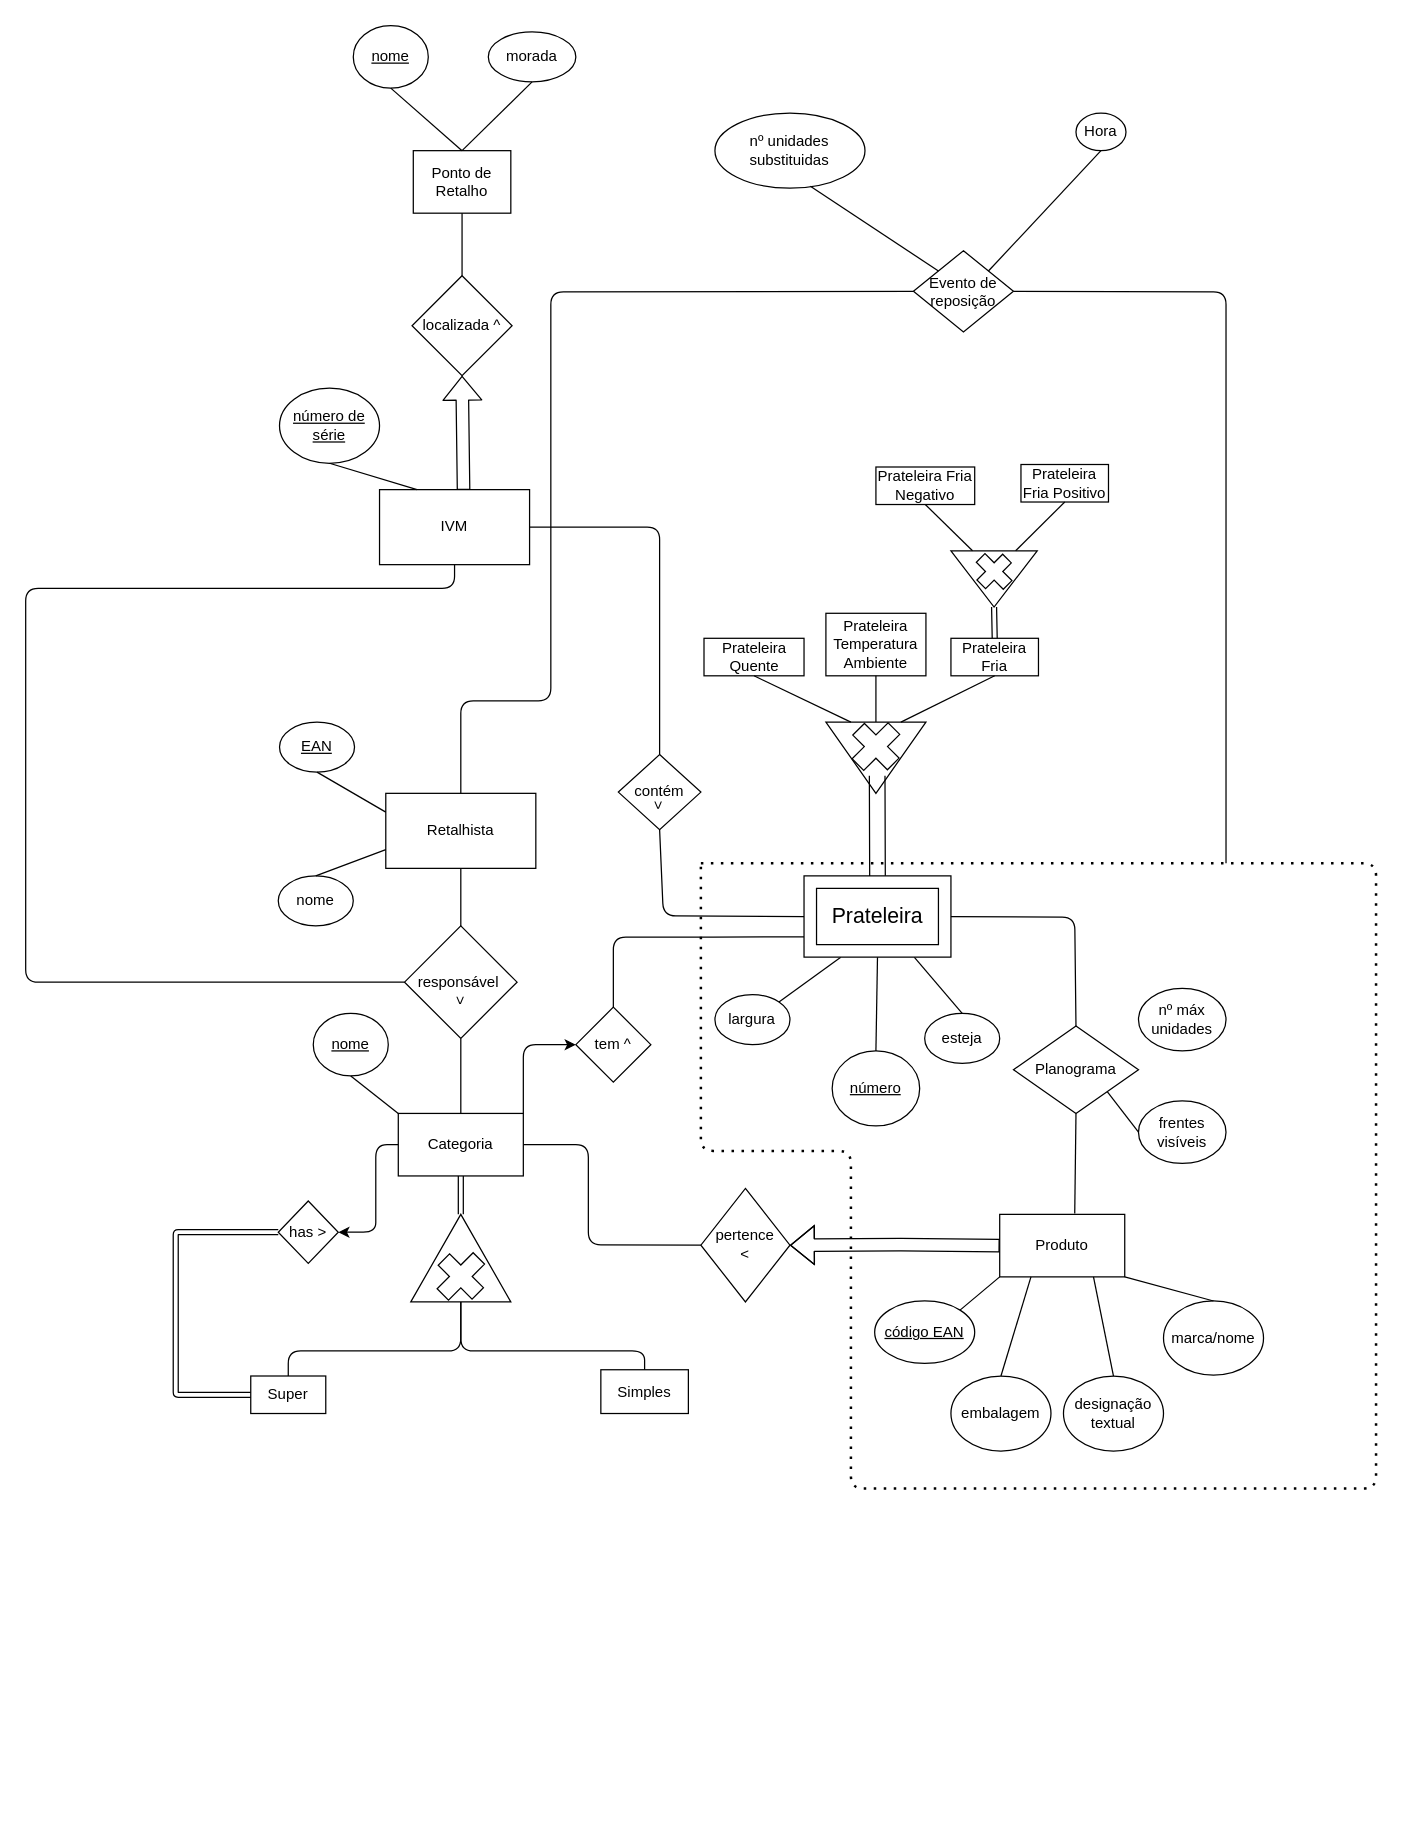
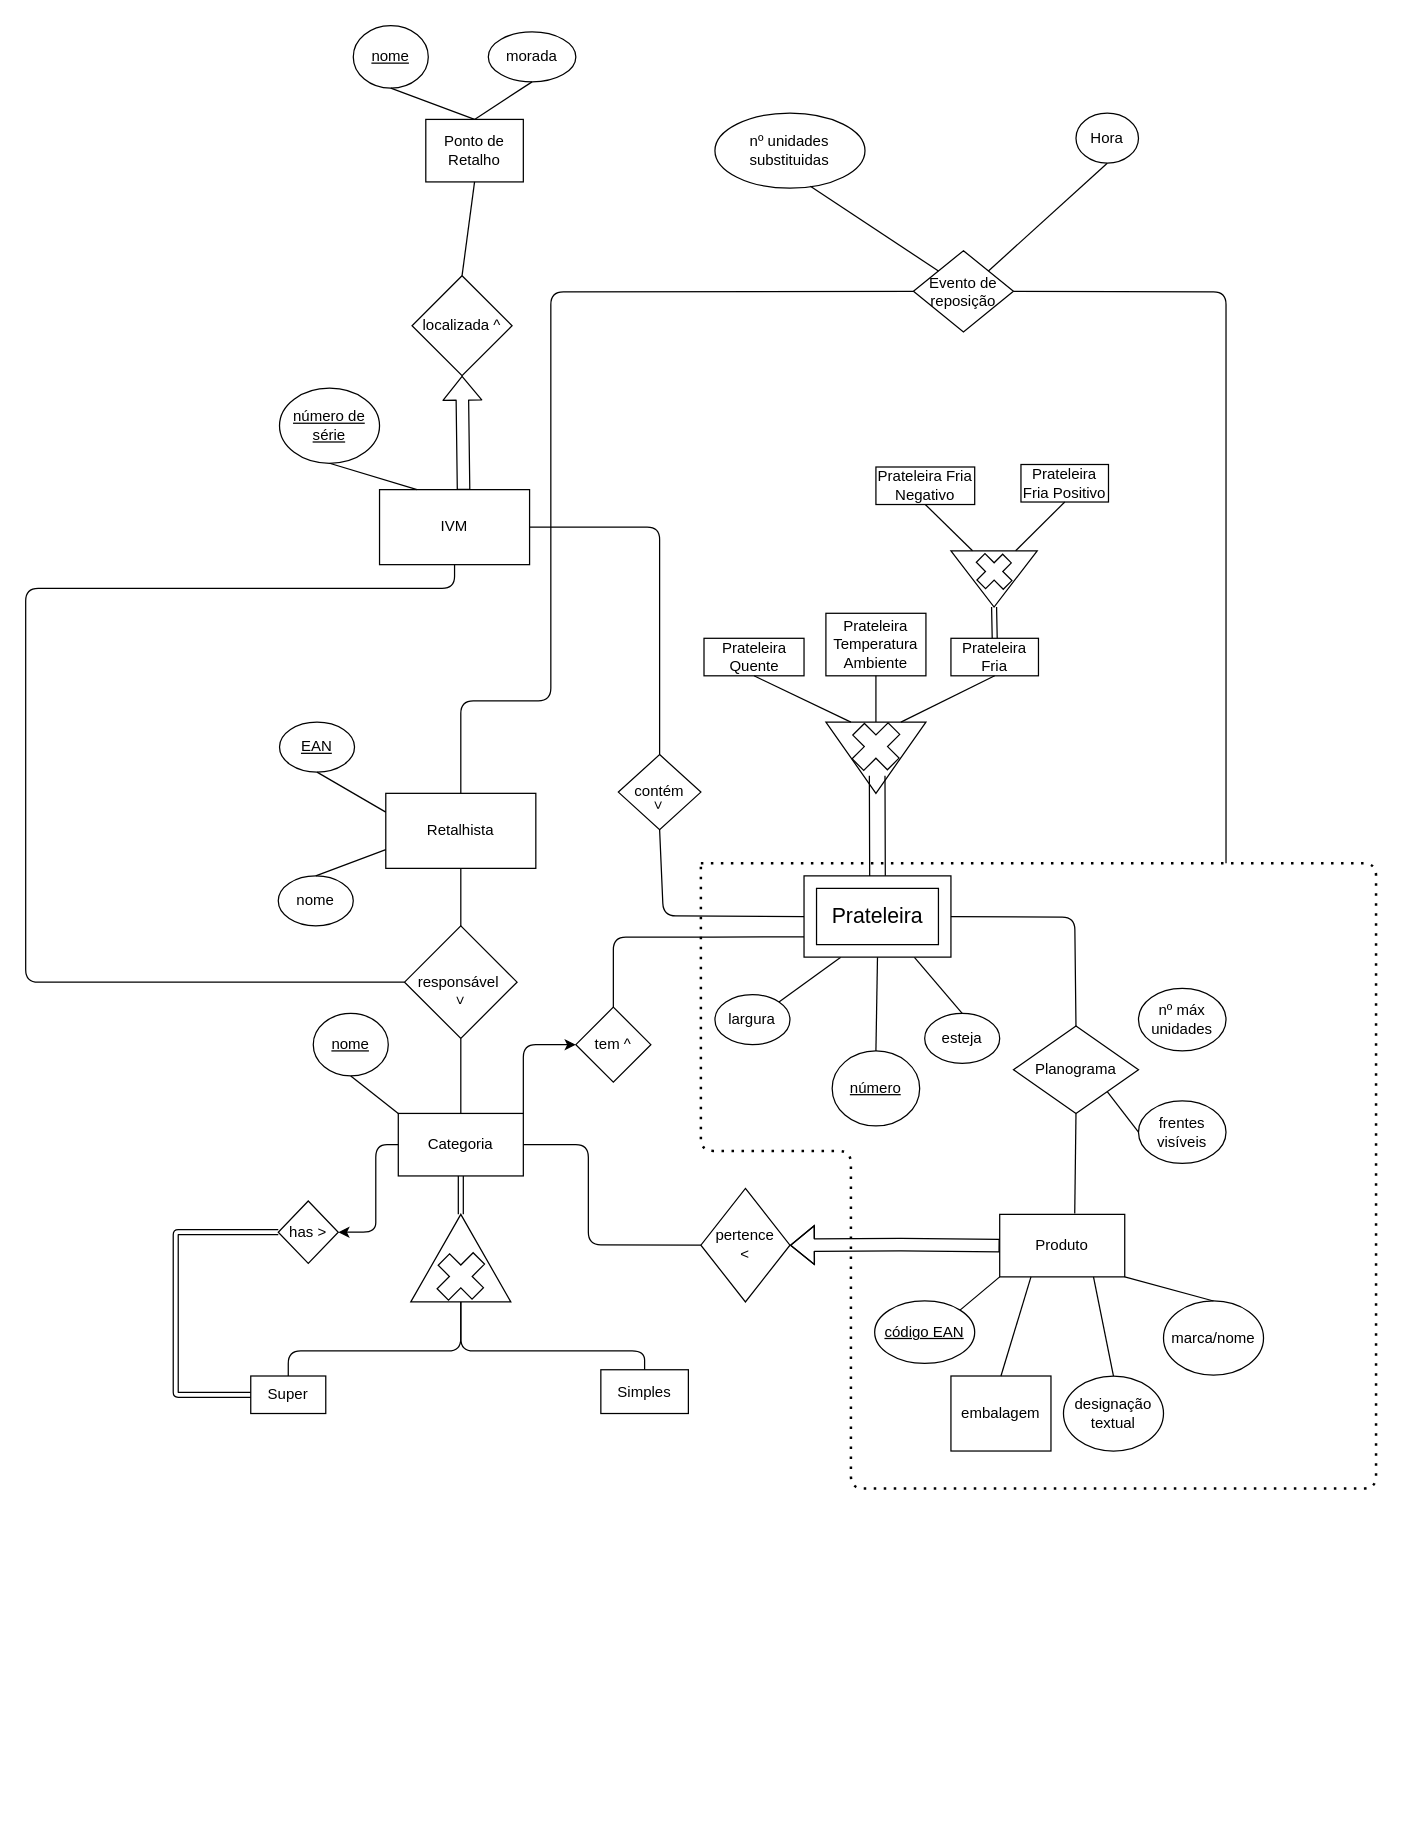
(1101, 132) -> (1107, 138)
(462, 182) -> (474, 151)
(1001, 1413) -> (1001, 1413)
